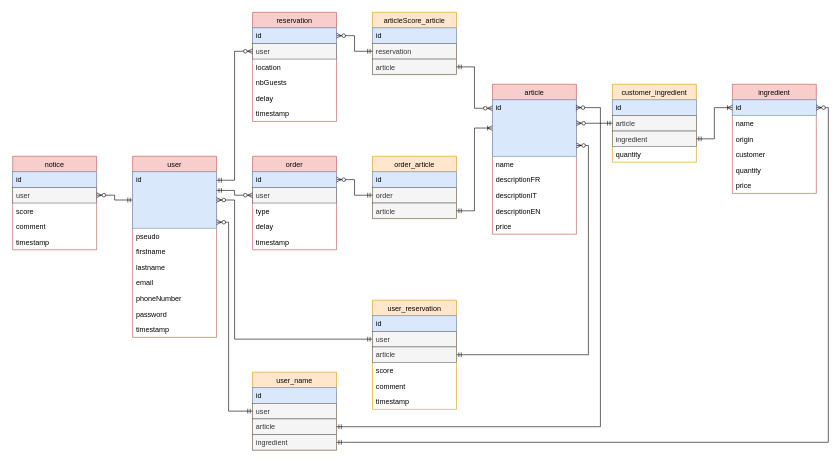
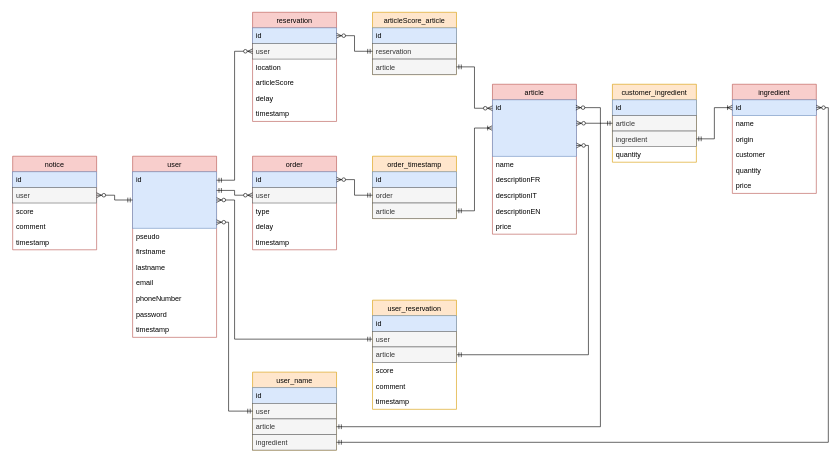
(272, 83) -> (278, 83)
(414, 164) -> (414, 164)
